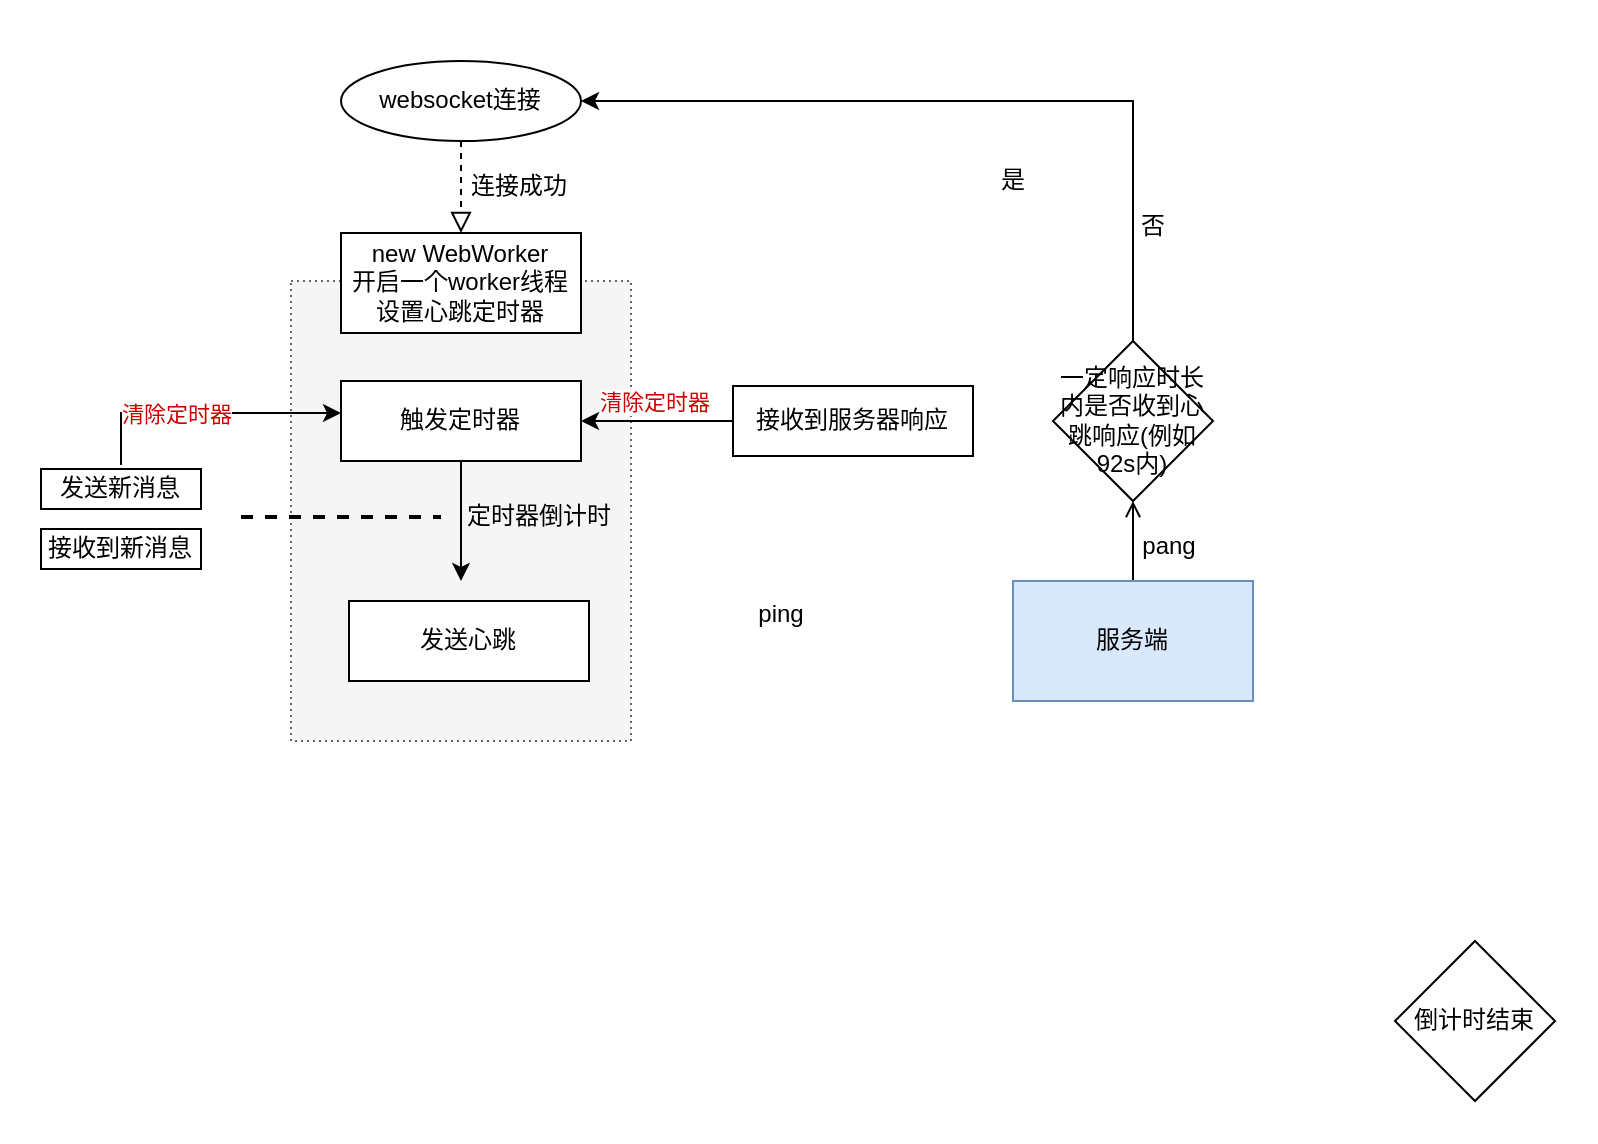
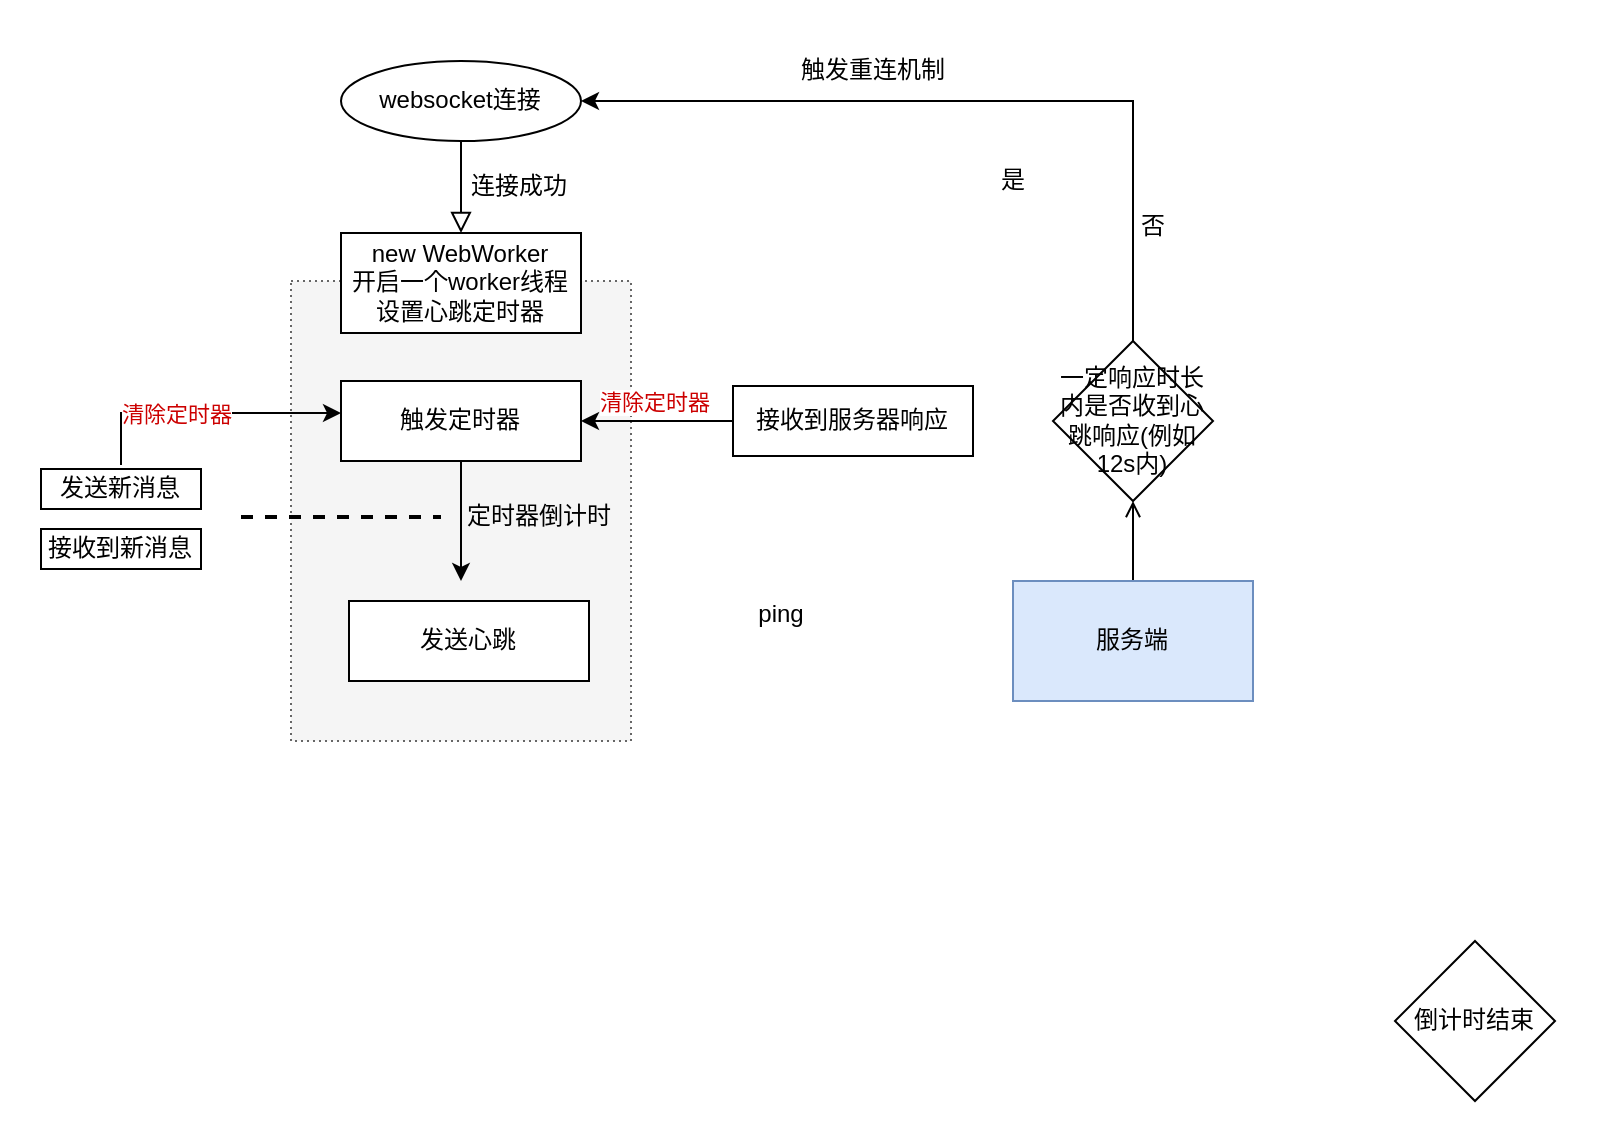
none -> (873, 71)
(461, 178) -> (461, 178)
(1133, 421) -> (1133, 421)
(1169, 547) -> none
